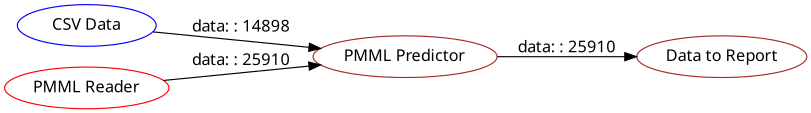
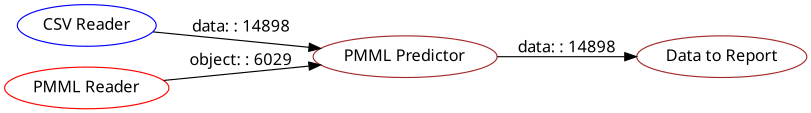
(87, 25) -> (87, 25)
(567, 48) -> (567, 48)
(241, 61) -> (241, 61)
